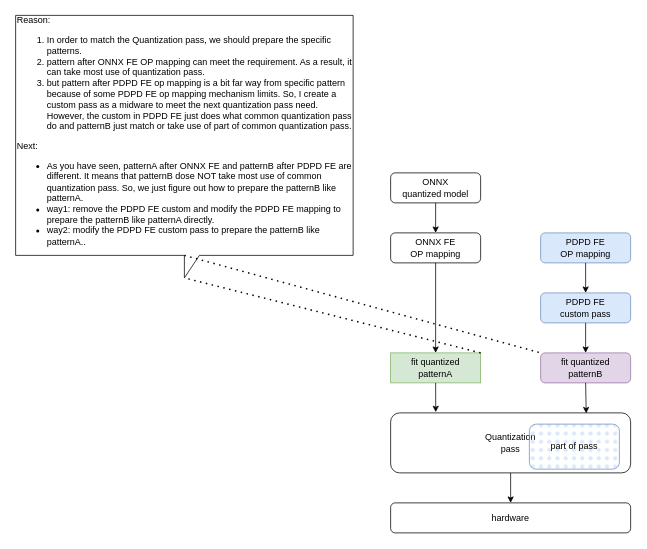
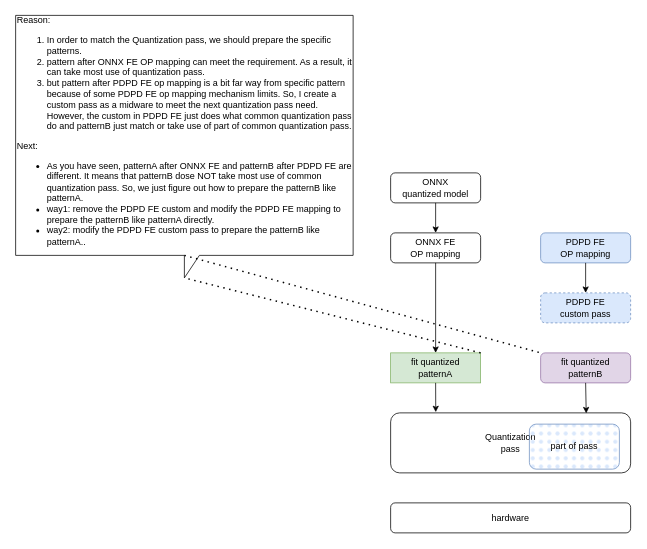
(585, 308) -> (585, 308)
(585, 335) -> none
(510, 485) -> none
